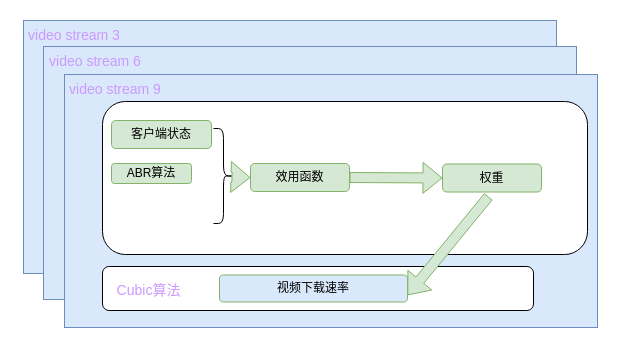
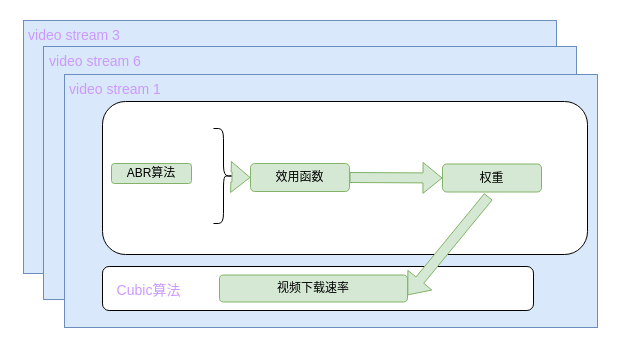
(116, 90) -> (116, 90)
(162, 135) -> none
(314, 289) -> (314, 289)
